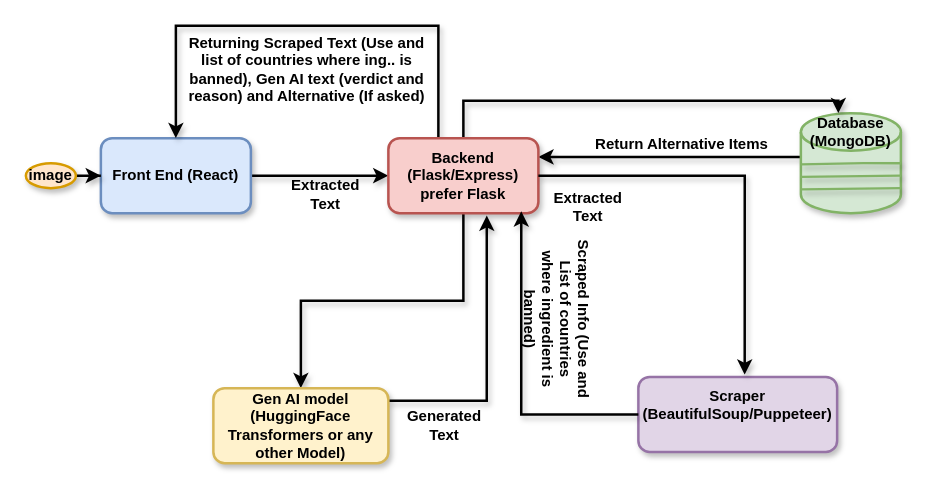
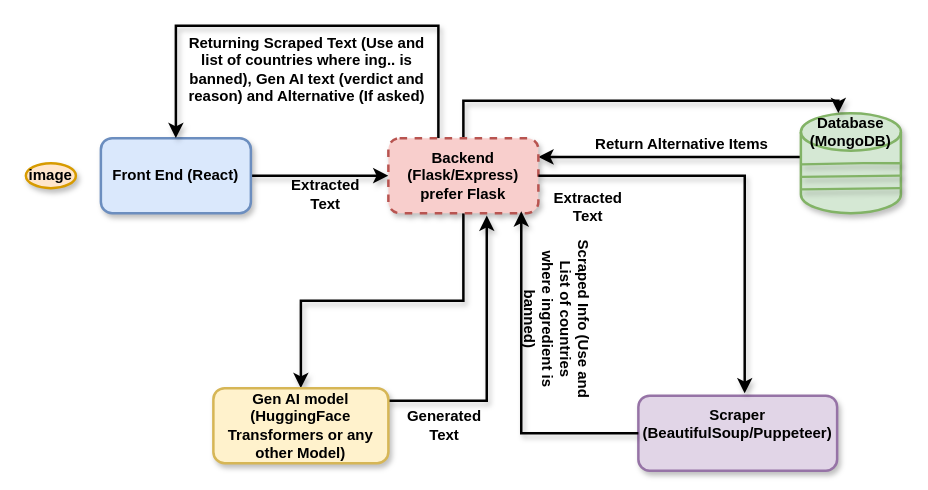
(94, 176) -> none
(463, 176) -> (463, 176)
(738, 414) -> (738, 433)
